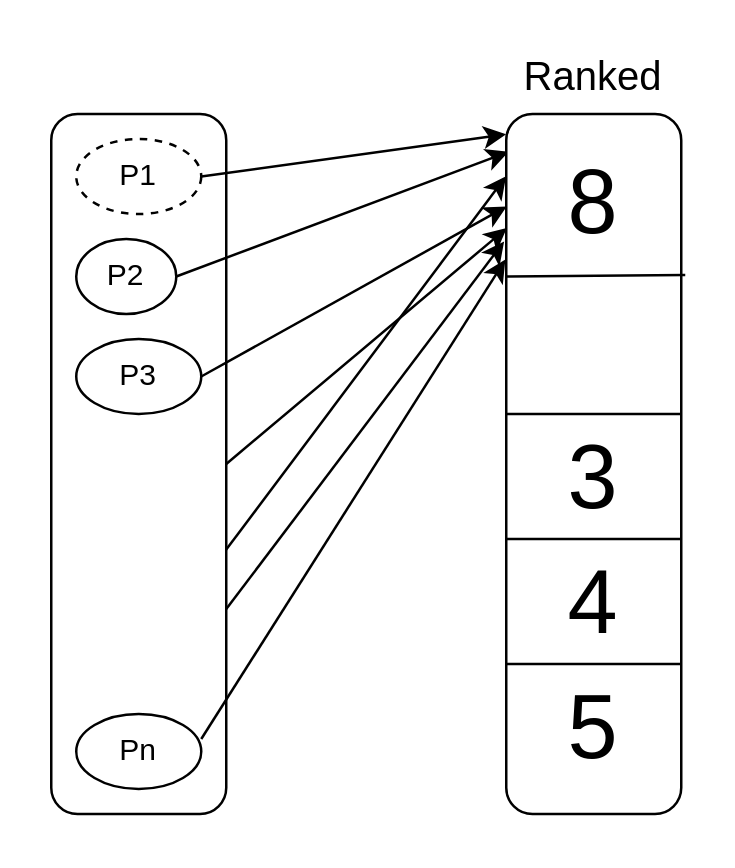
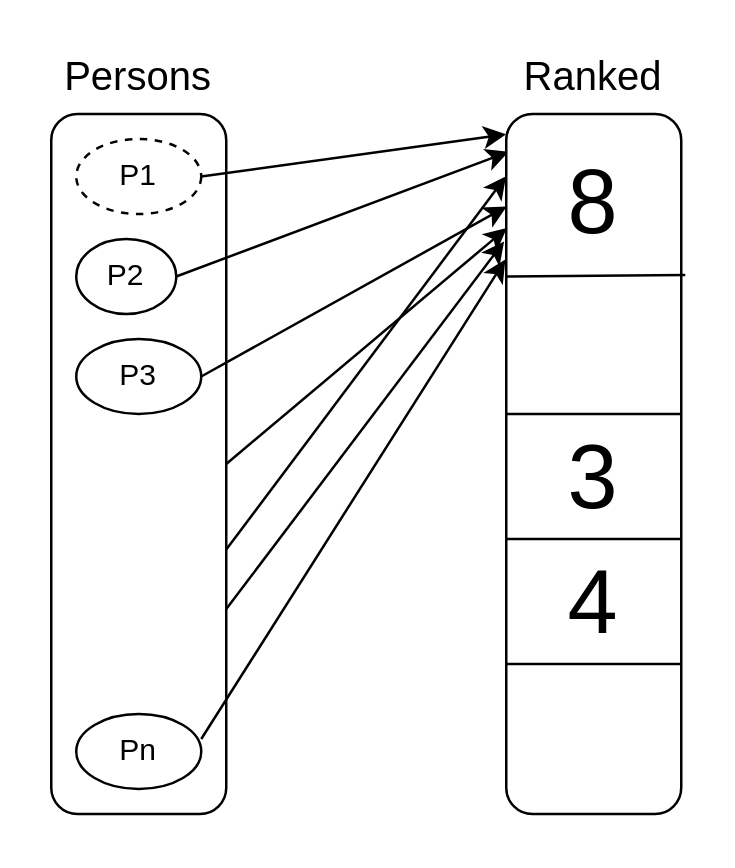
none -> (139, 76)
(594, 726) -> none
